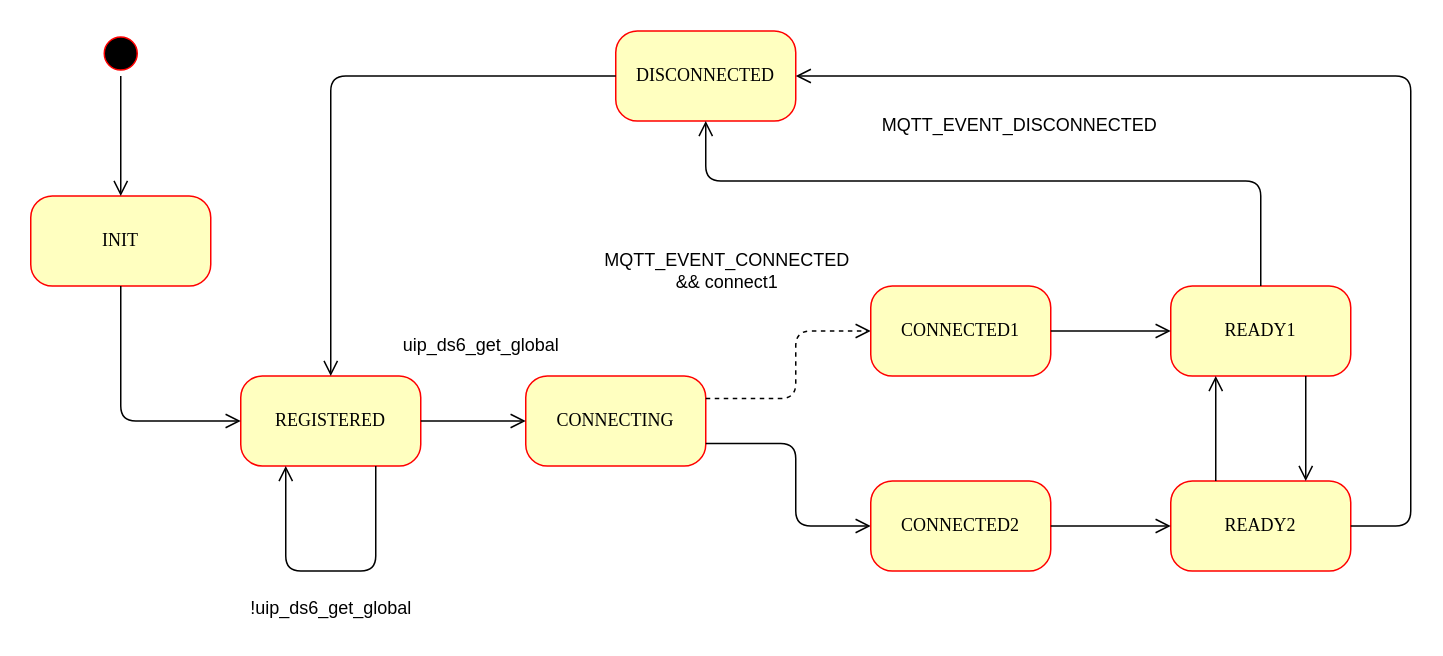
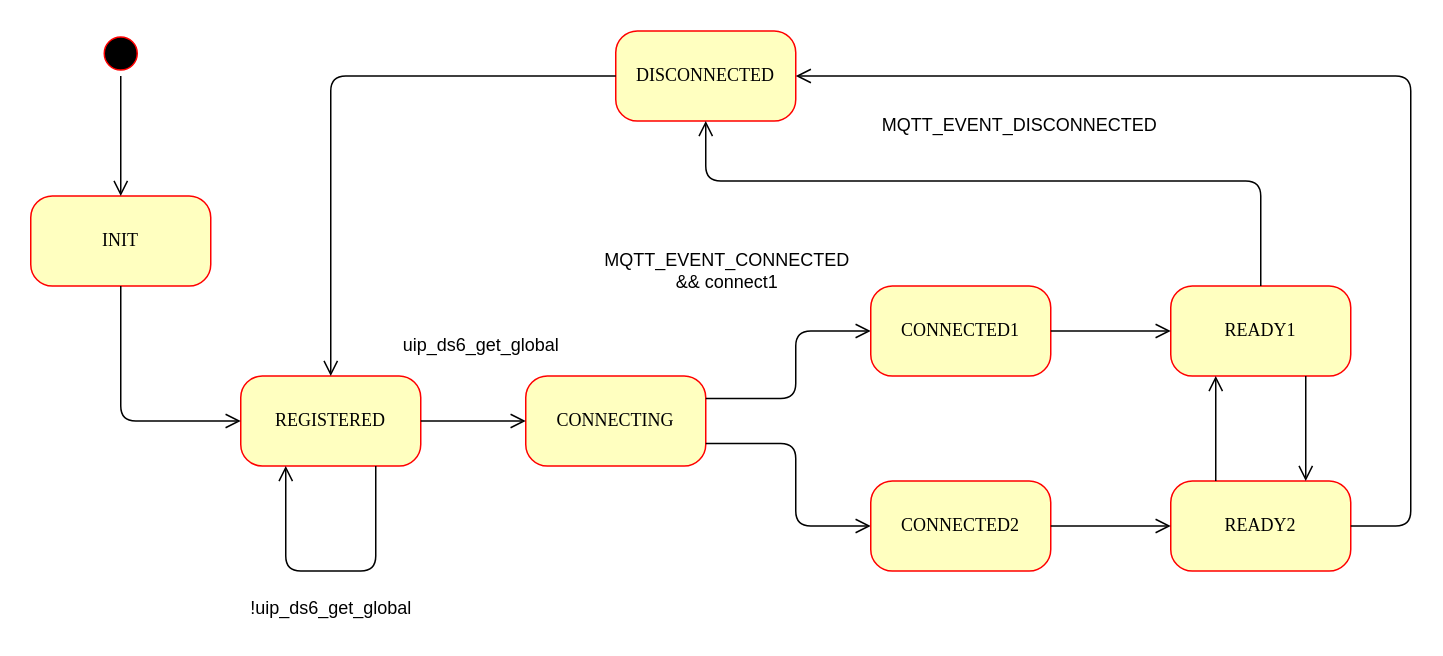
(796, 373) -> (796, 373)
